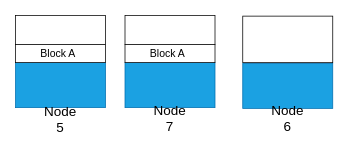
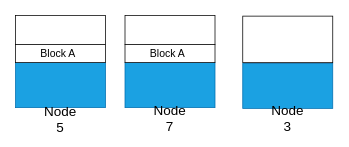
(288, 119) -> (288, 119)
